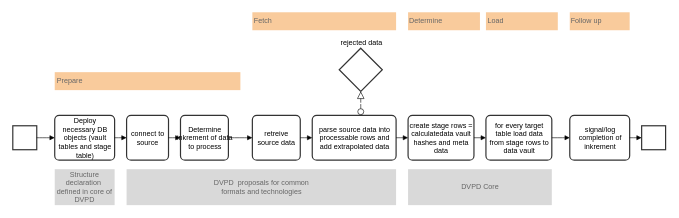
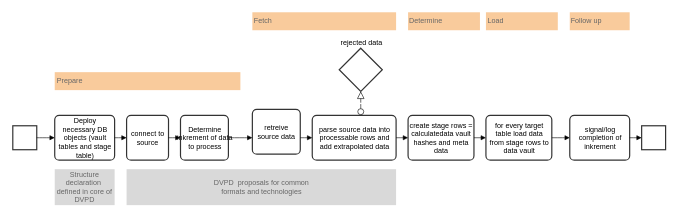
(276, 138) -> (276, 132)
(480, 188) -> none
